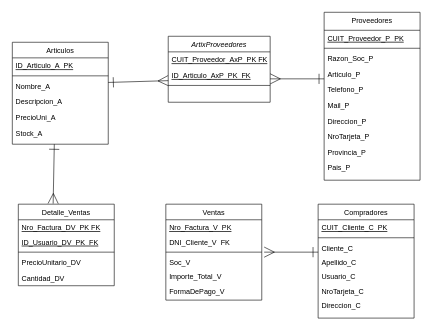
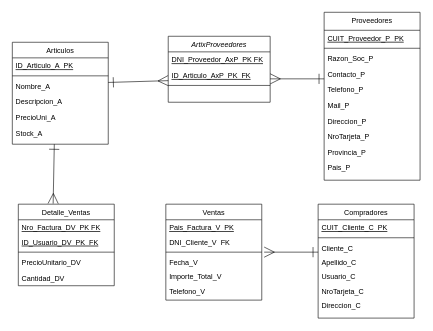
(220, 60) -> (218, 60)
(346, 74) -> (348, 74)
(203, 228) -> (204, 228)
(179, 263) -> (183, 263)
(195, 292) -> (188, 292)
